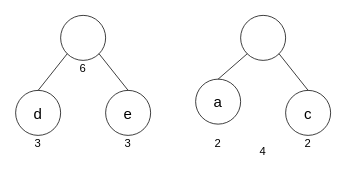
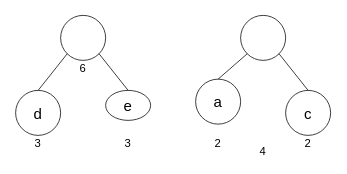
(128, 113) -> (128, 105)
